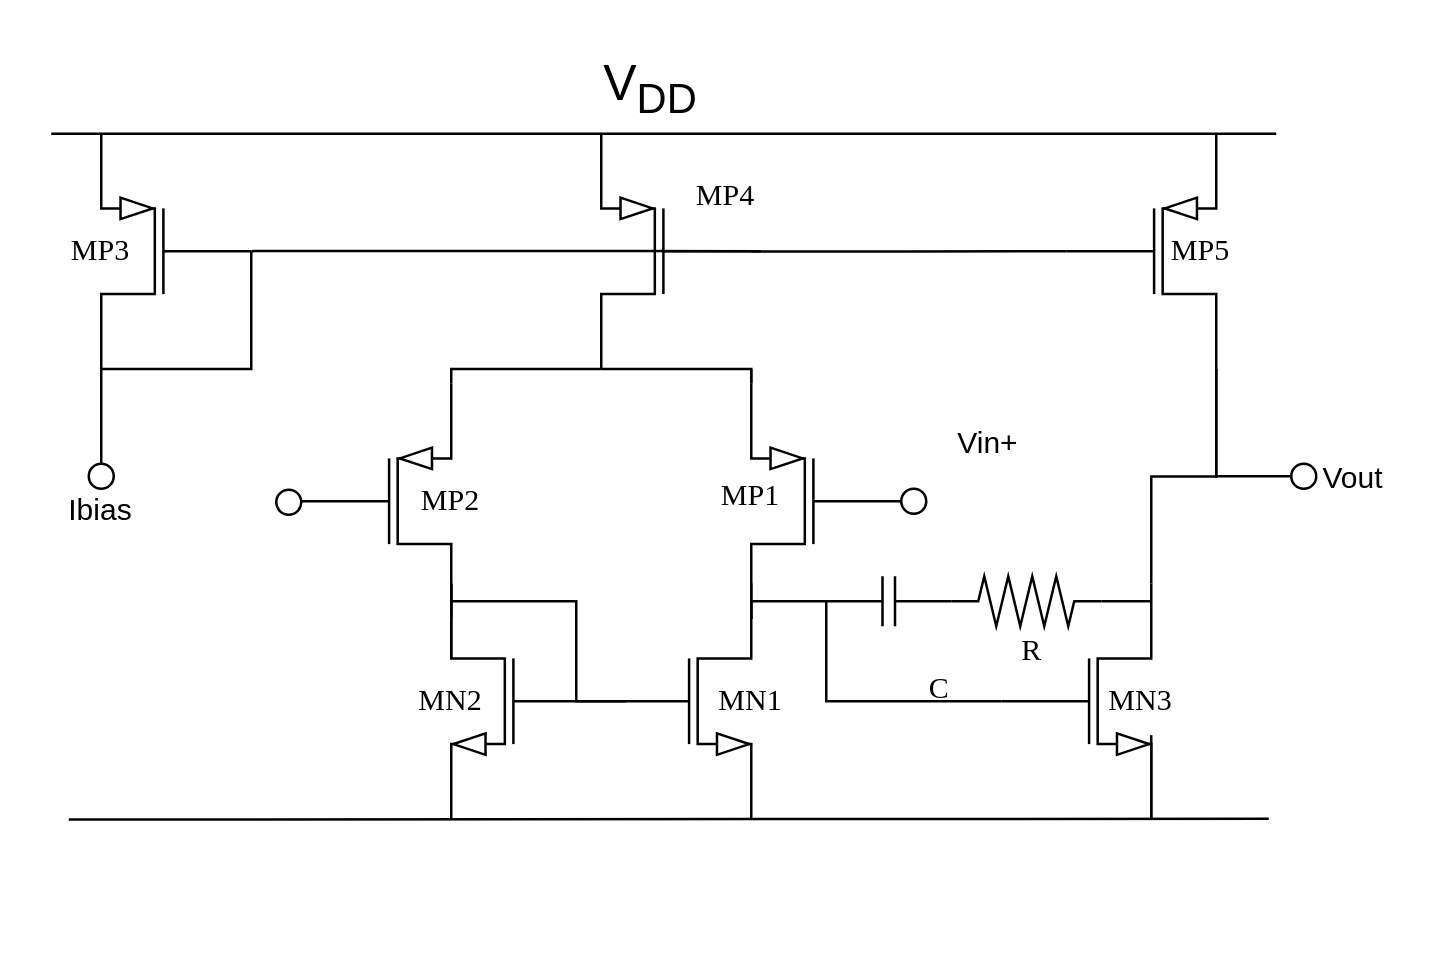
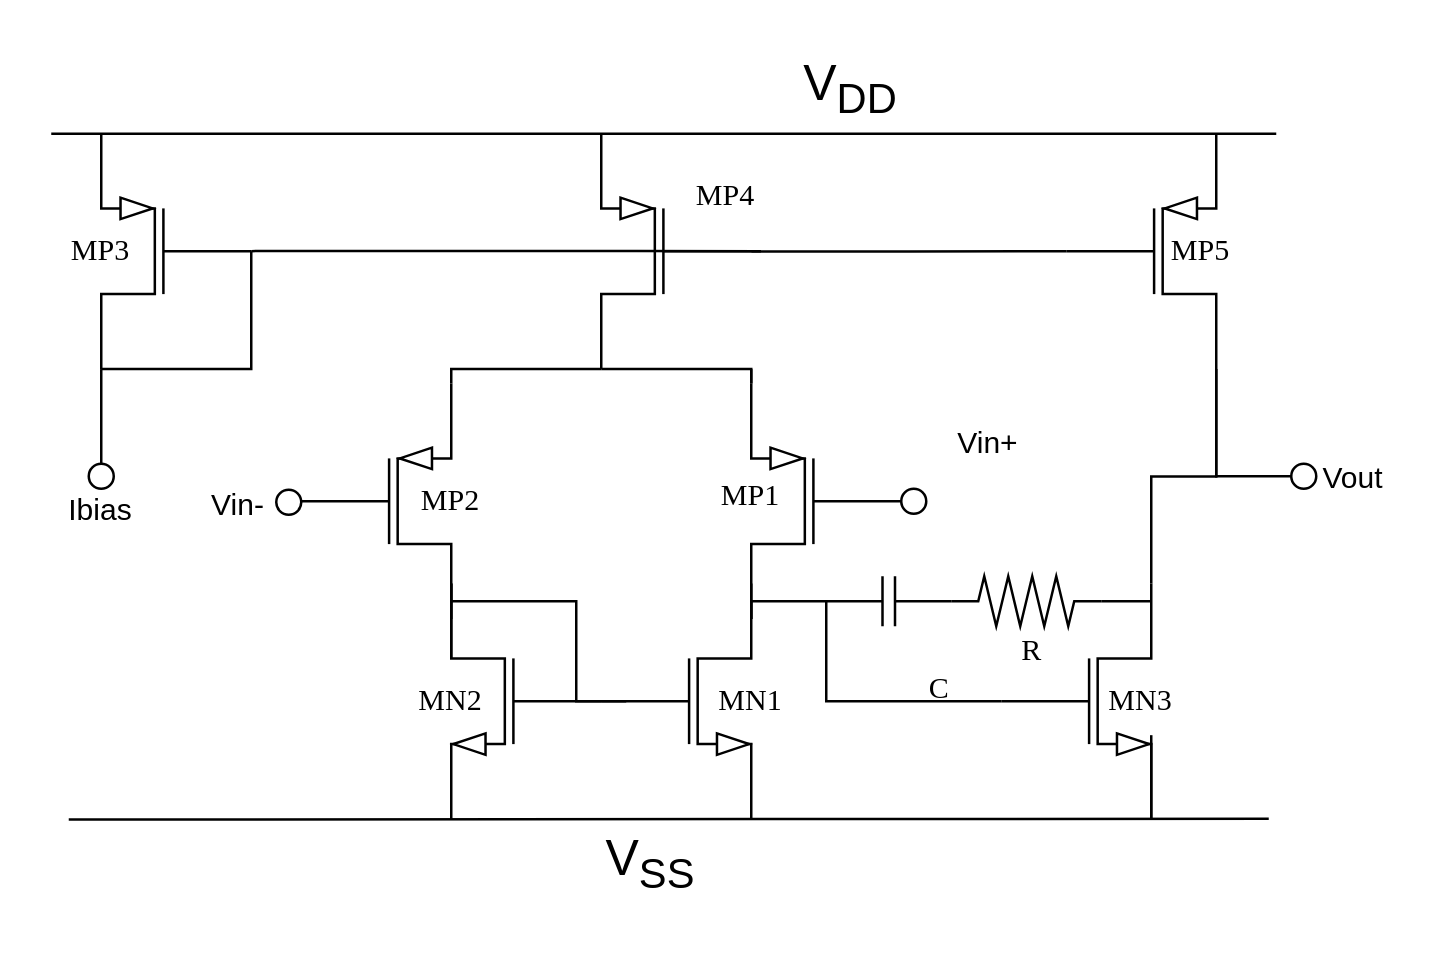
(651, 89) -> (851, 89)
none -> (239, 506)
none -> (651, 864)
